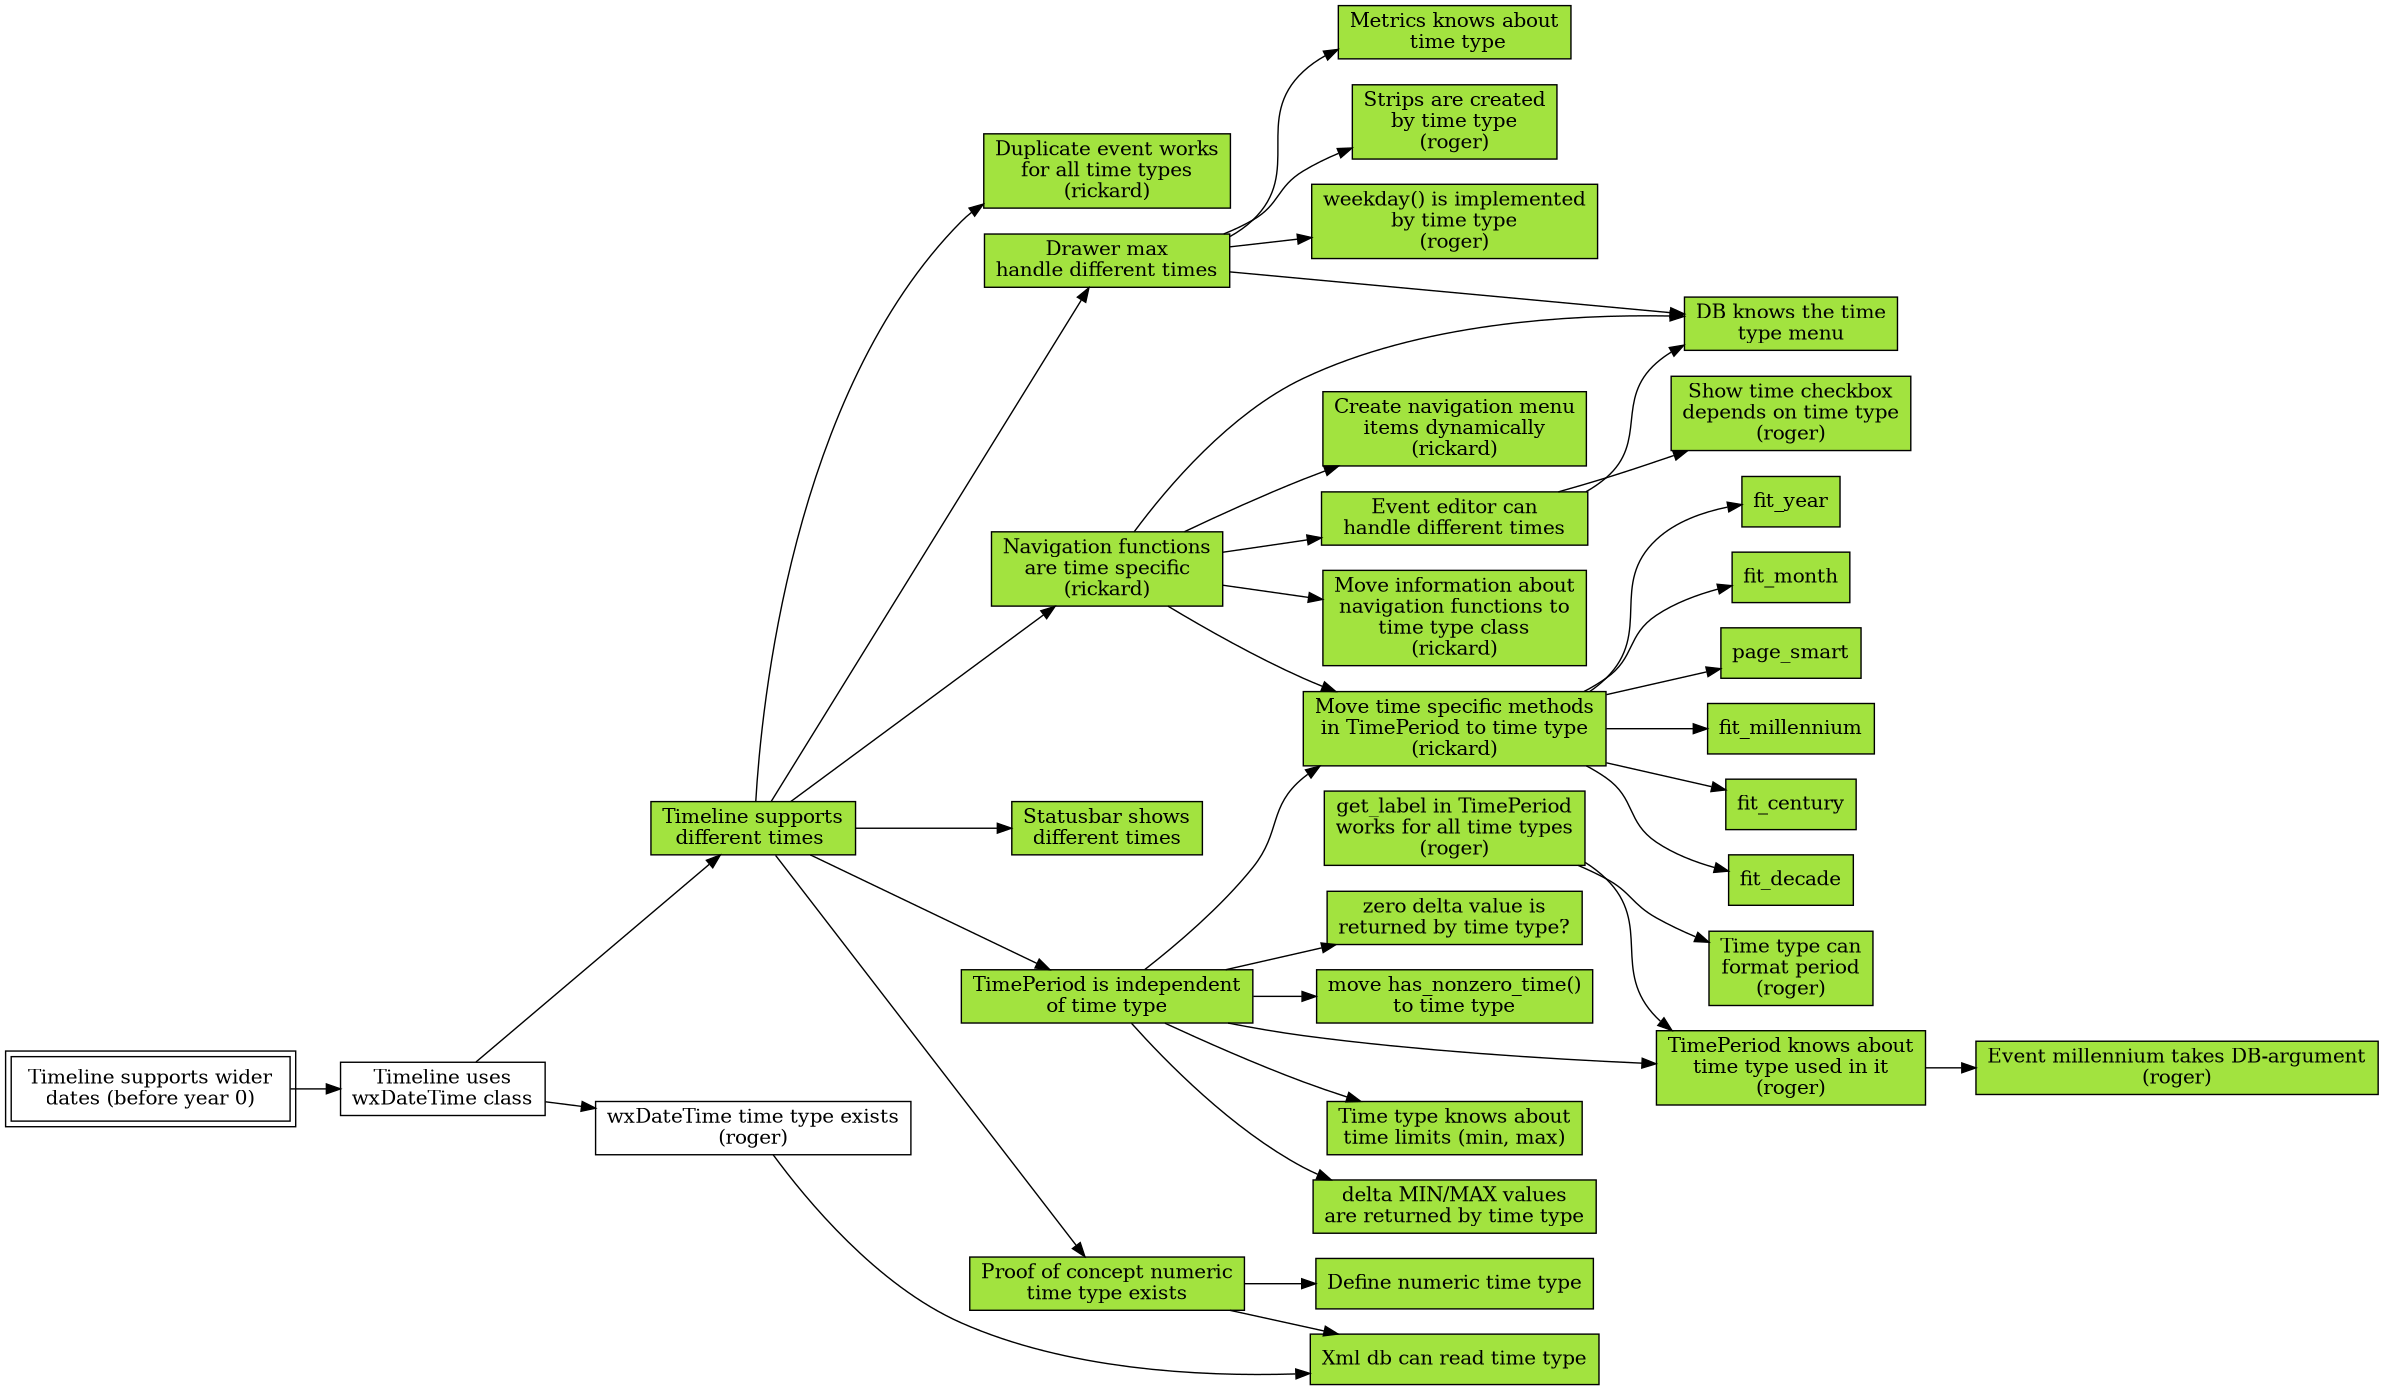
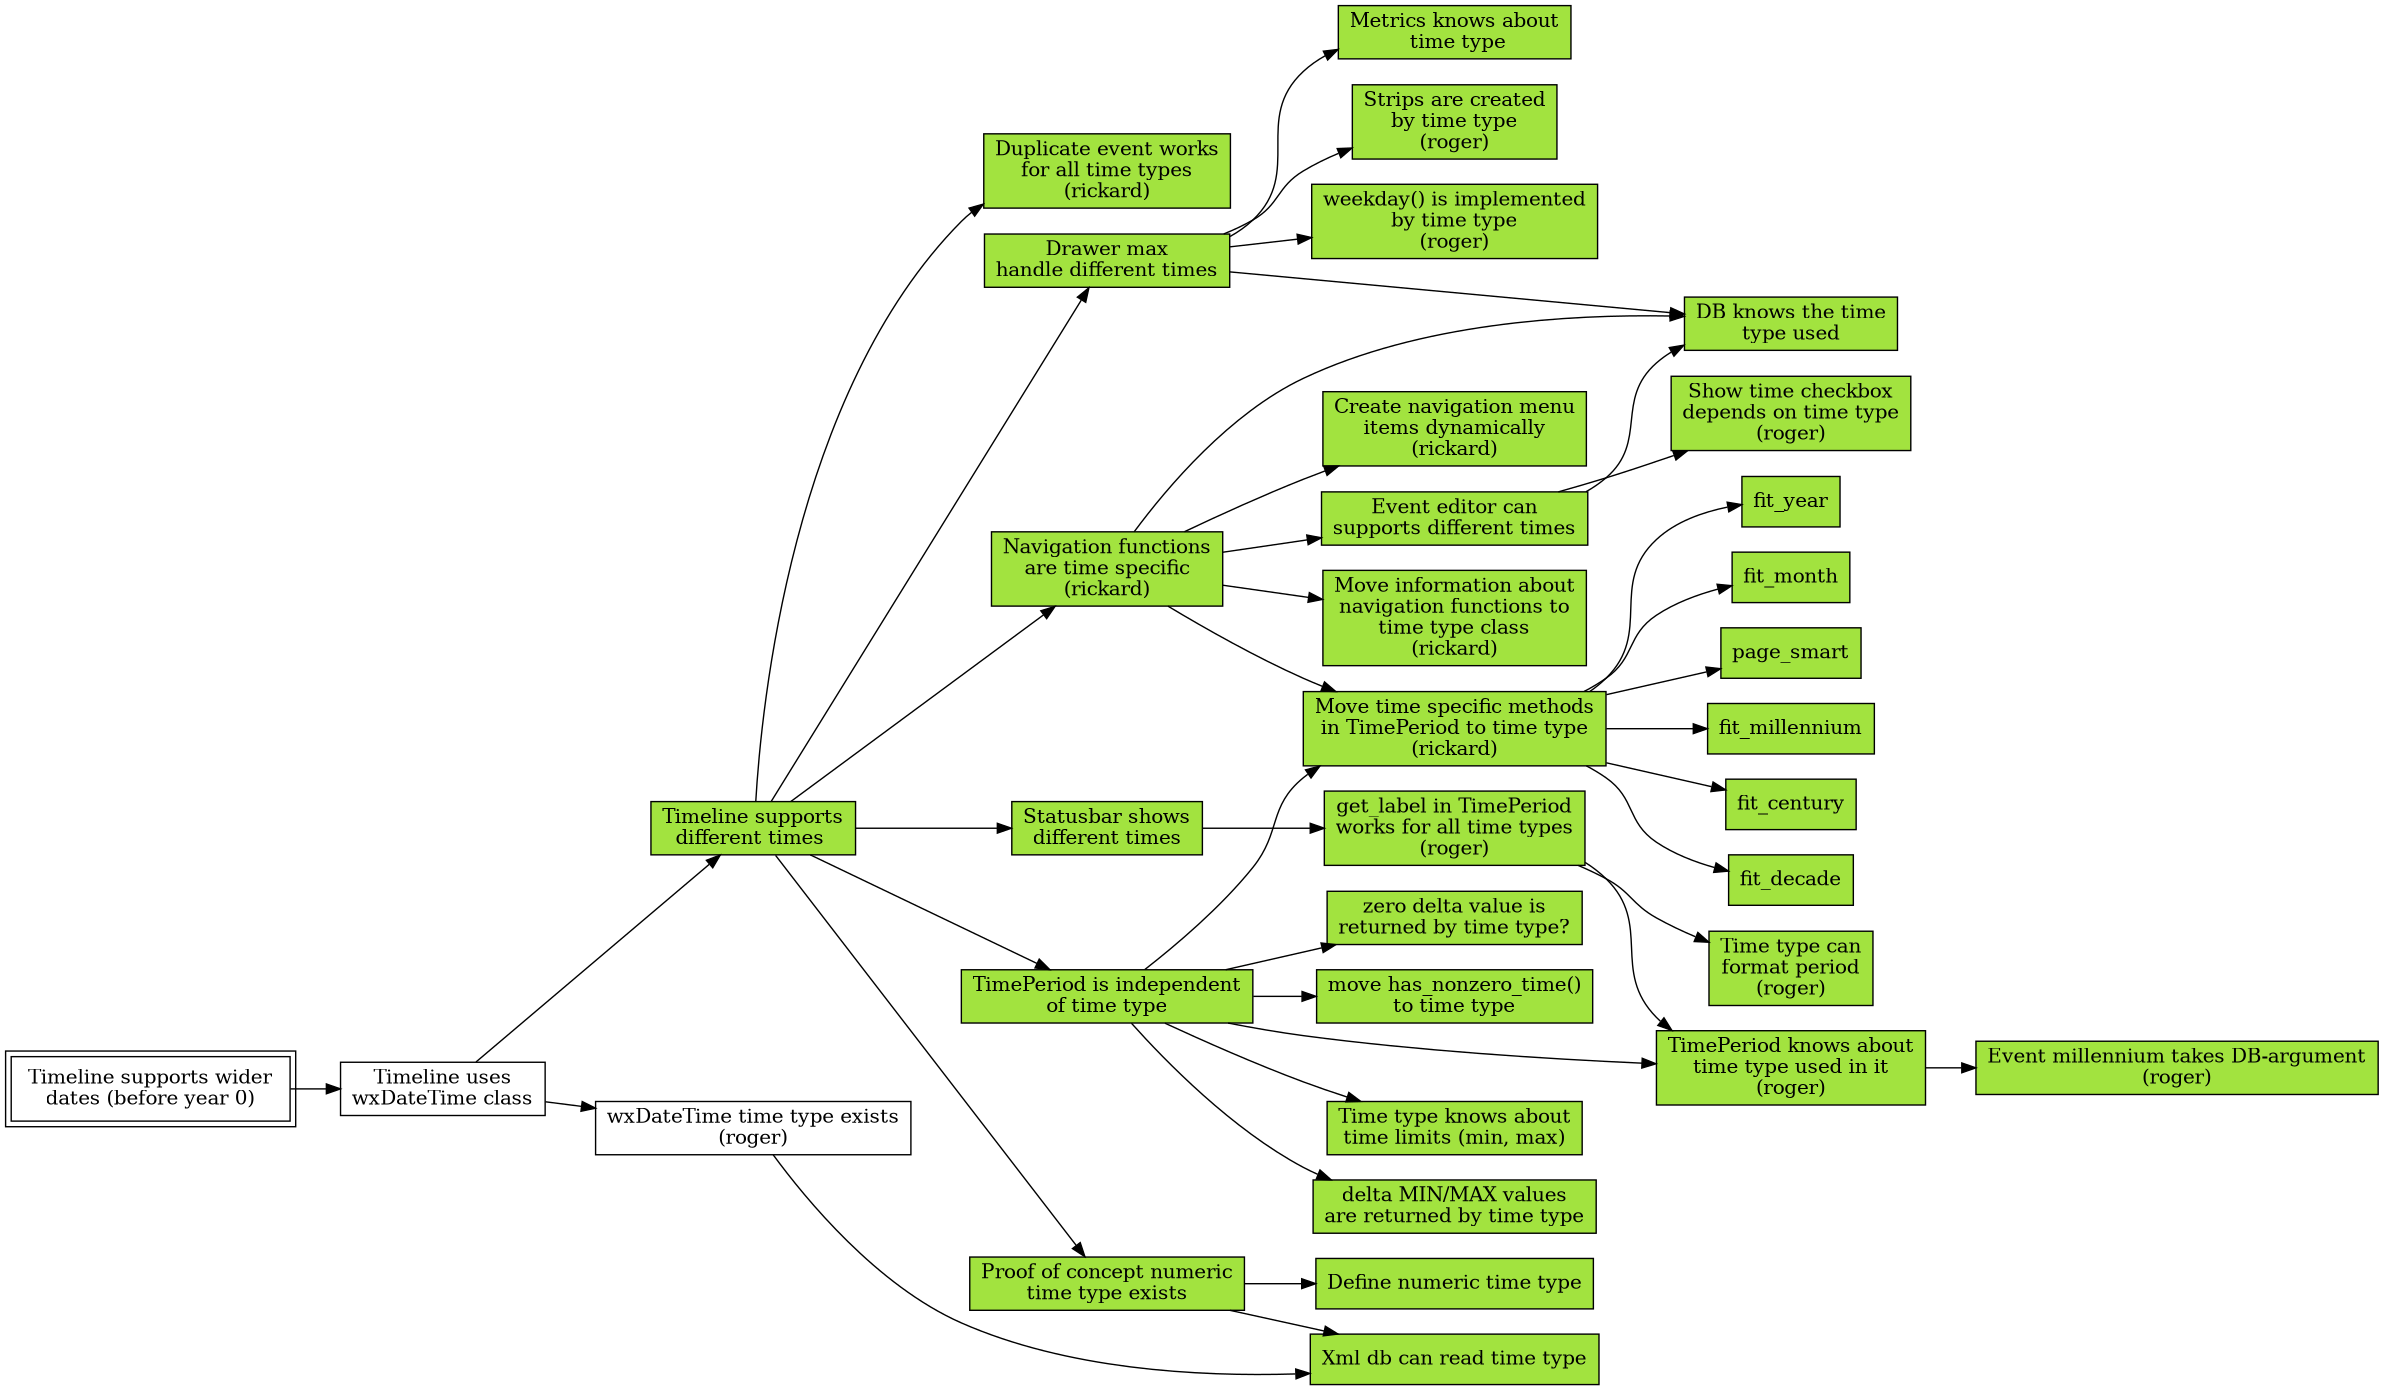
(1791, 324) -> (1791, 324)
(1455, 519) -> (1455, 519)
none -> (1256, 828)
